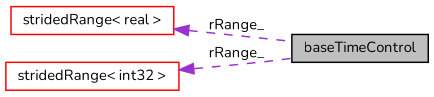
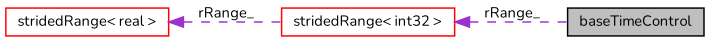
(240, 36) -> (232, 22)
